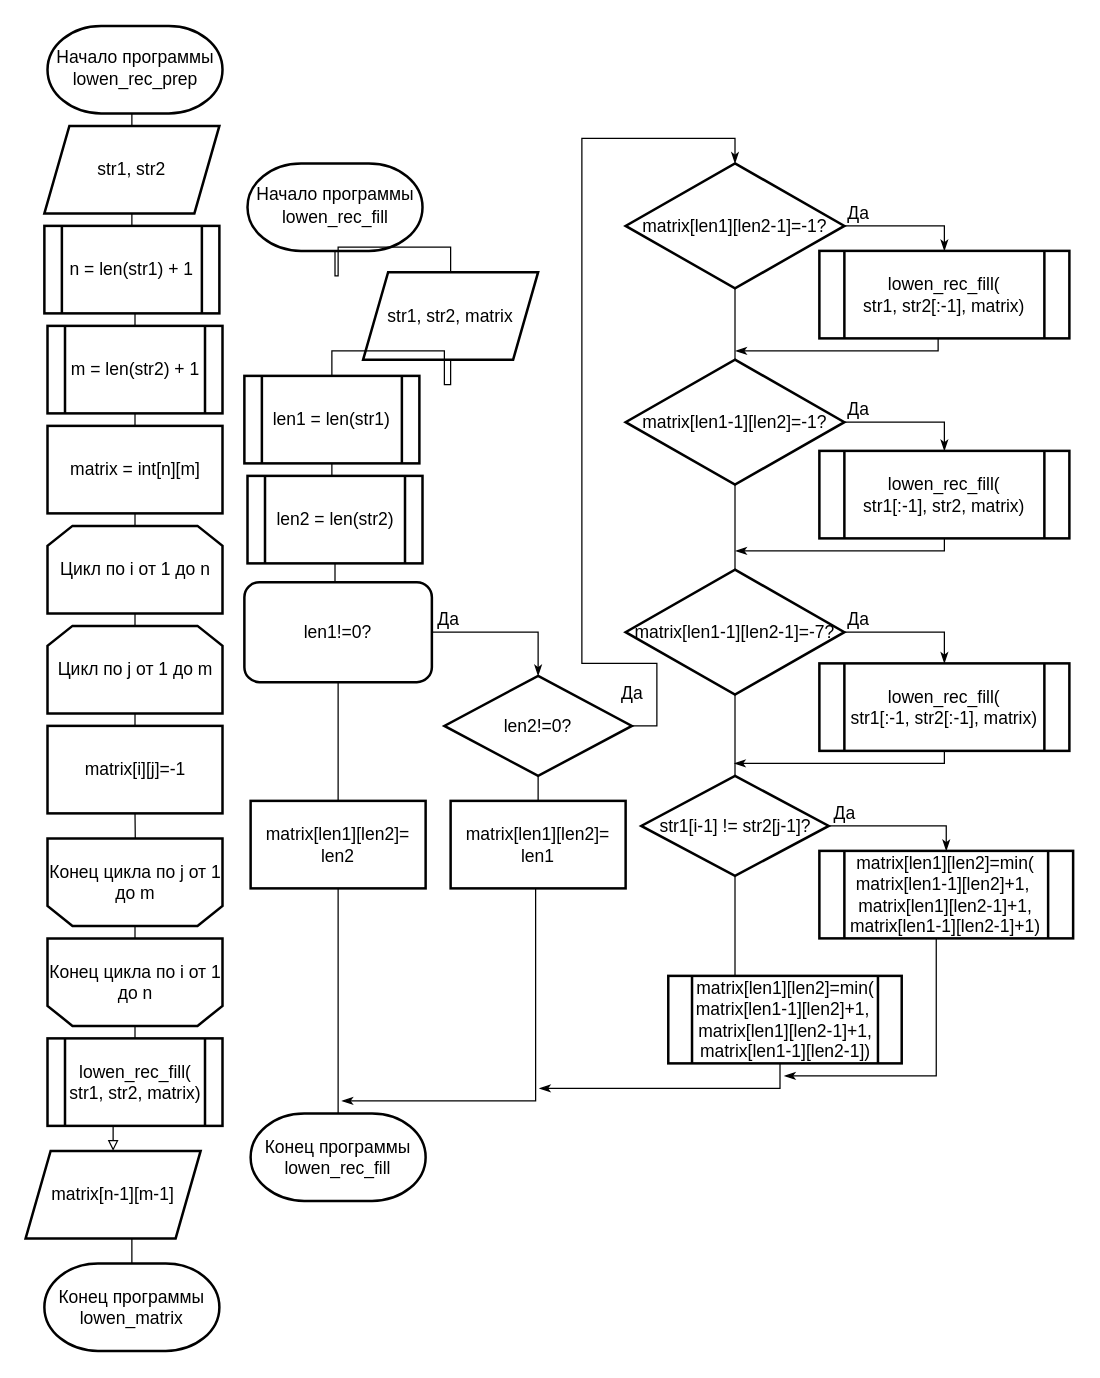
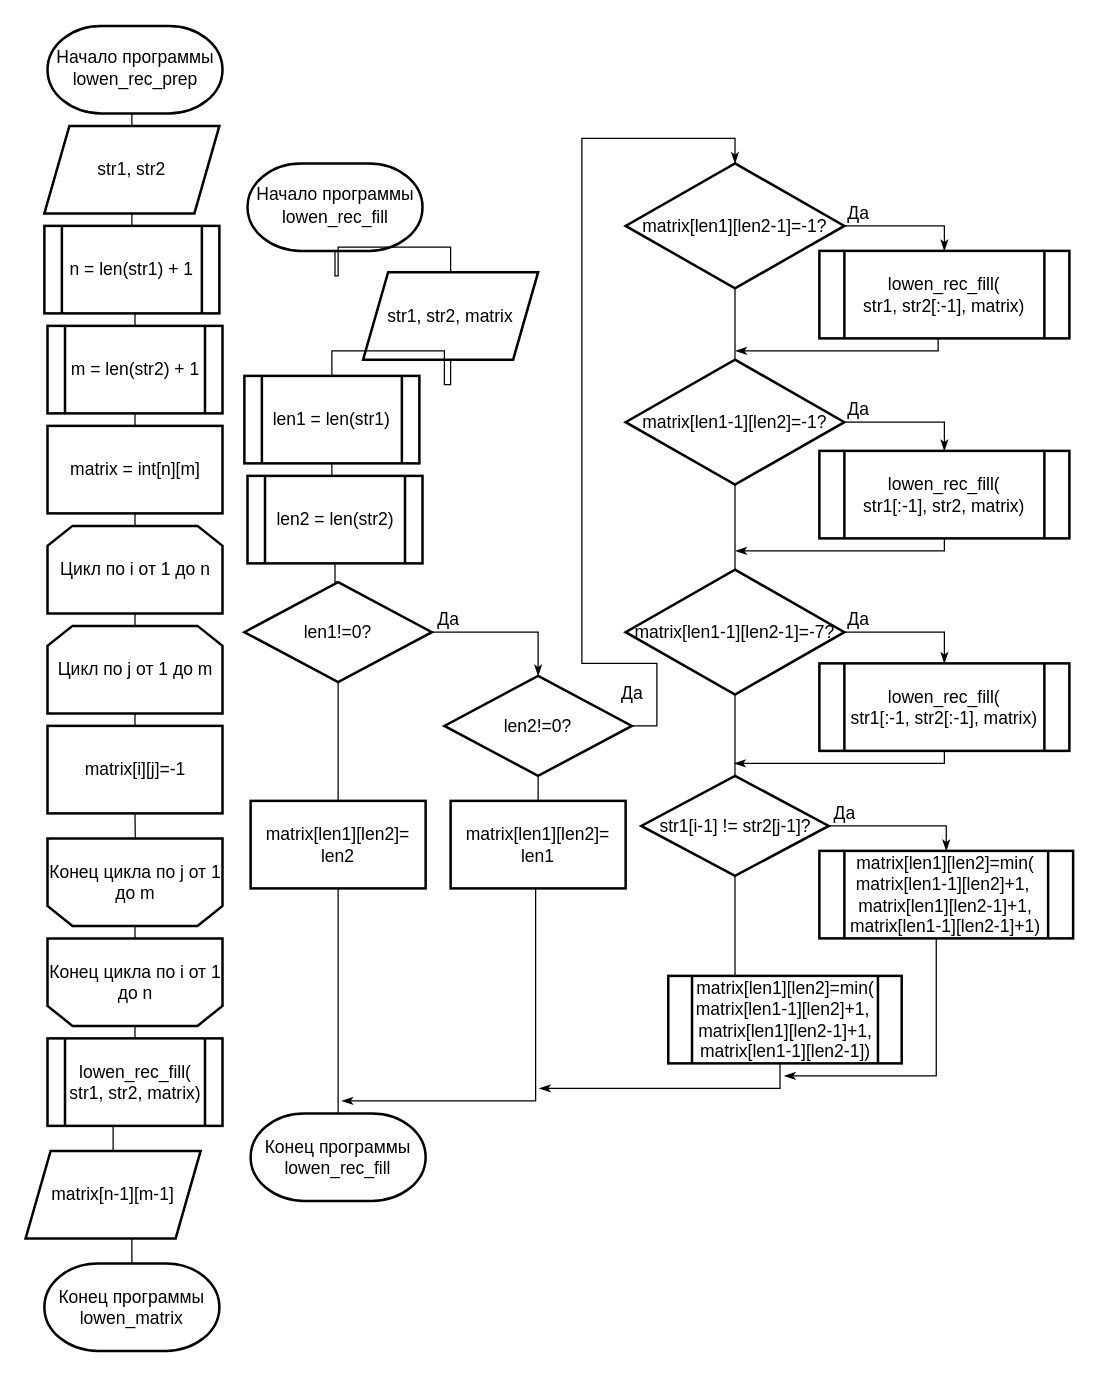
(338, 632) -> (338, 632)
(113, 1139) -> (113, 1143)
